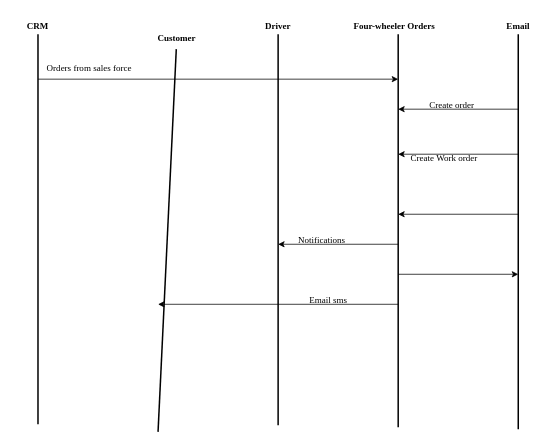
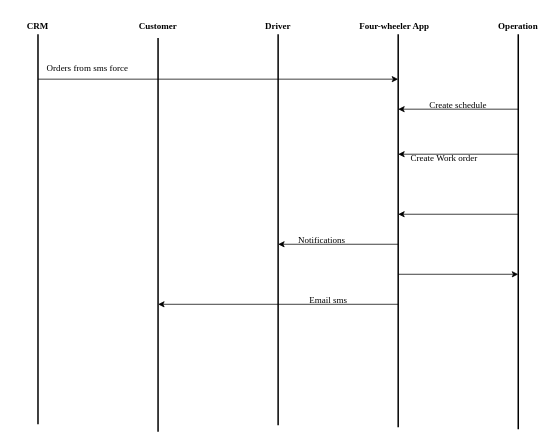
(394, 27) -> (394, 27)
(518, 27) -> (518, 27)
(177, 38) -> (158, 27)
(100, 68) -> (96, 68)
(458, 105) -> (465, 105)
